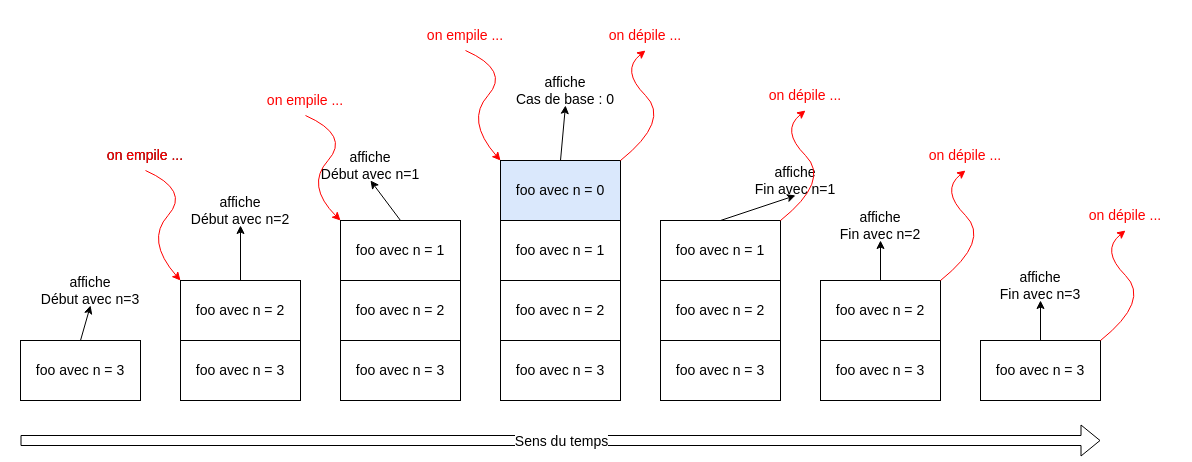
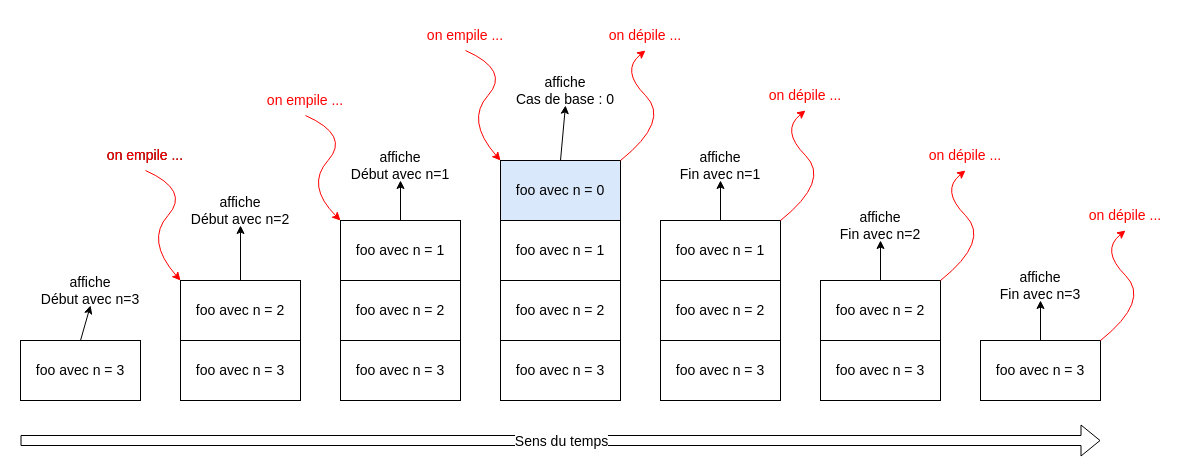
(371, 166) -> (401, 166)
(796, 181) -> (721, 166)
